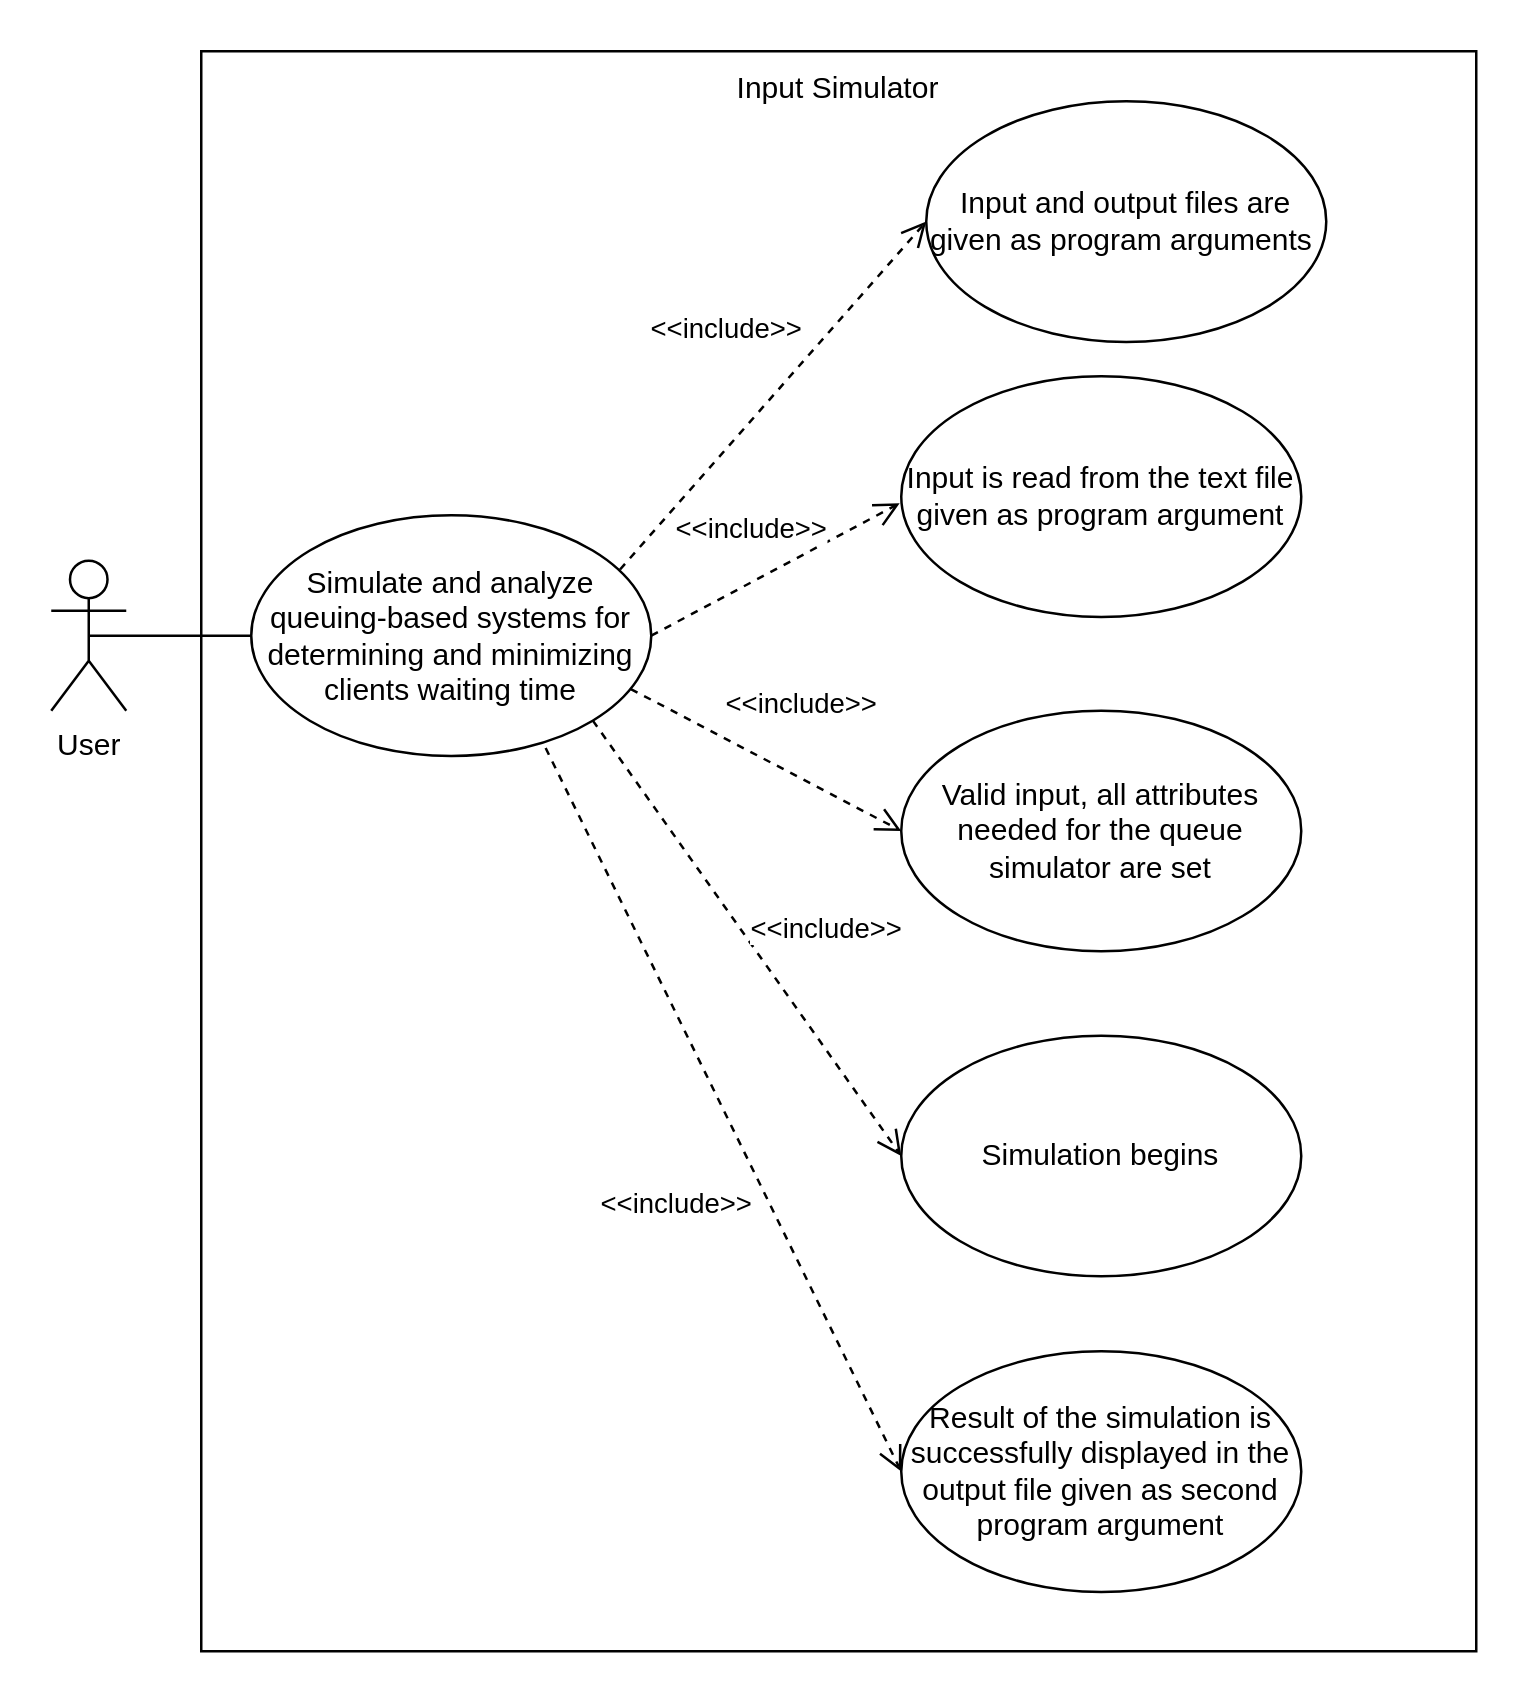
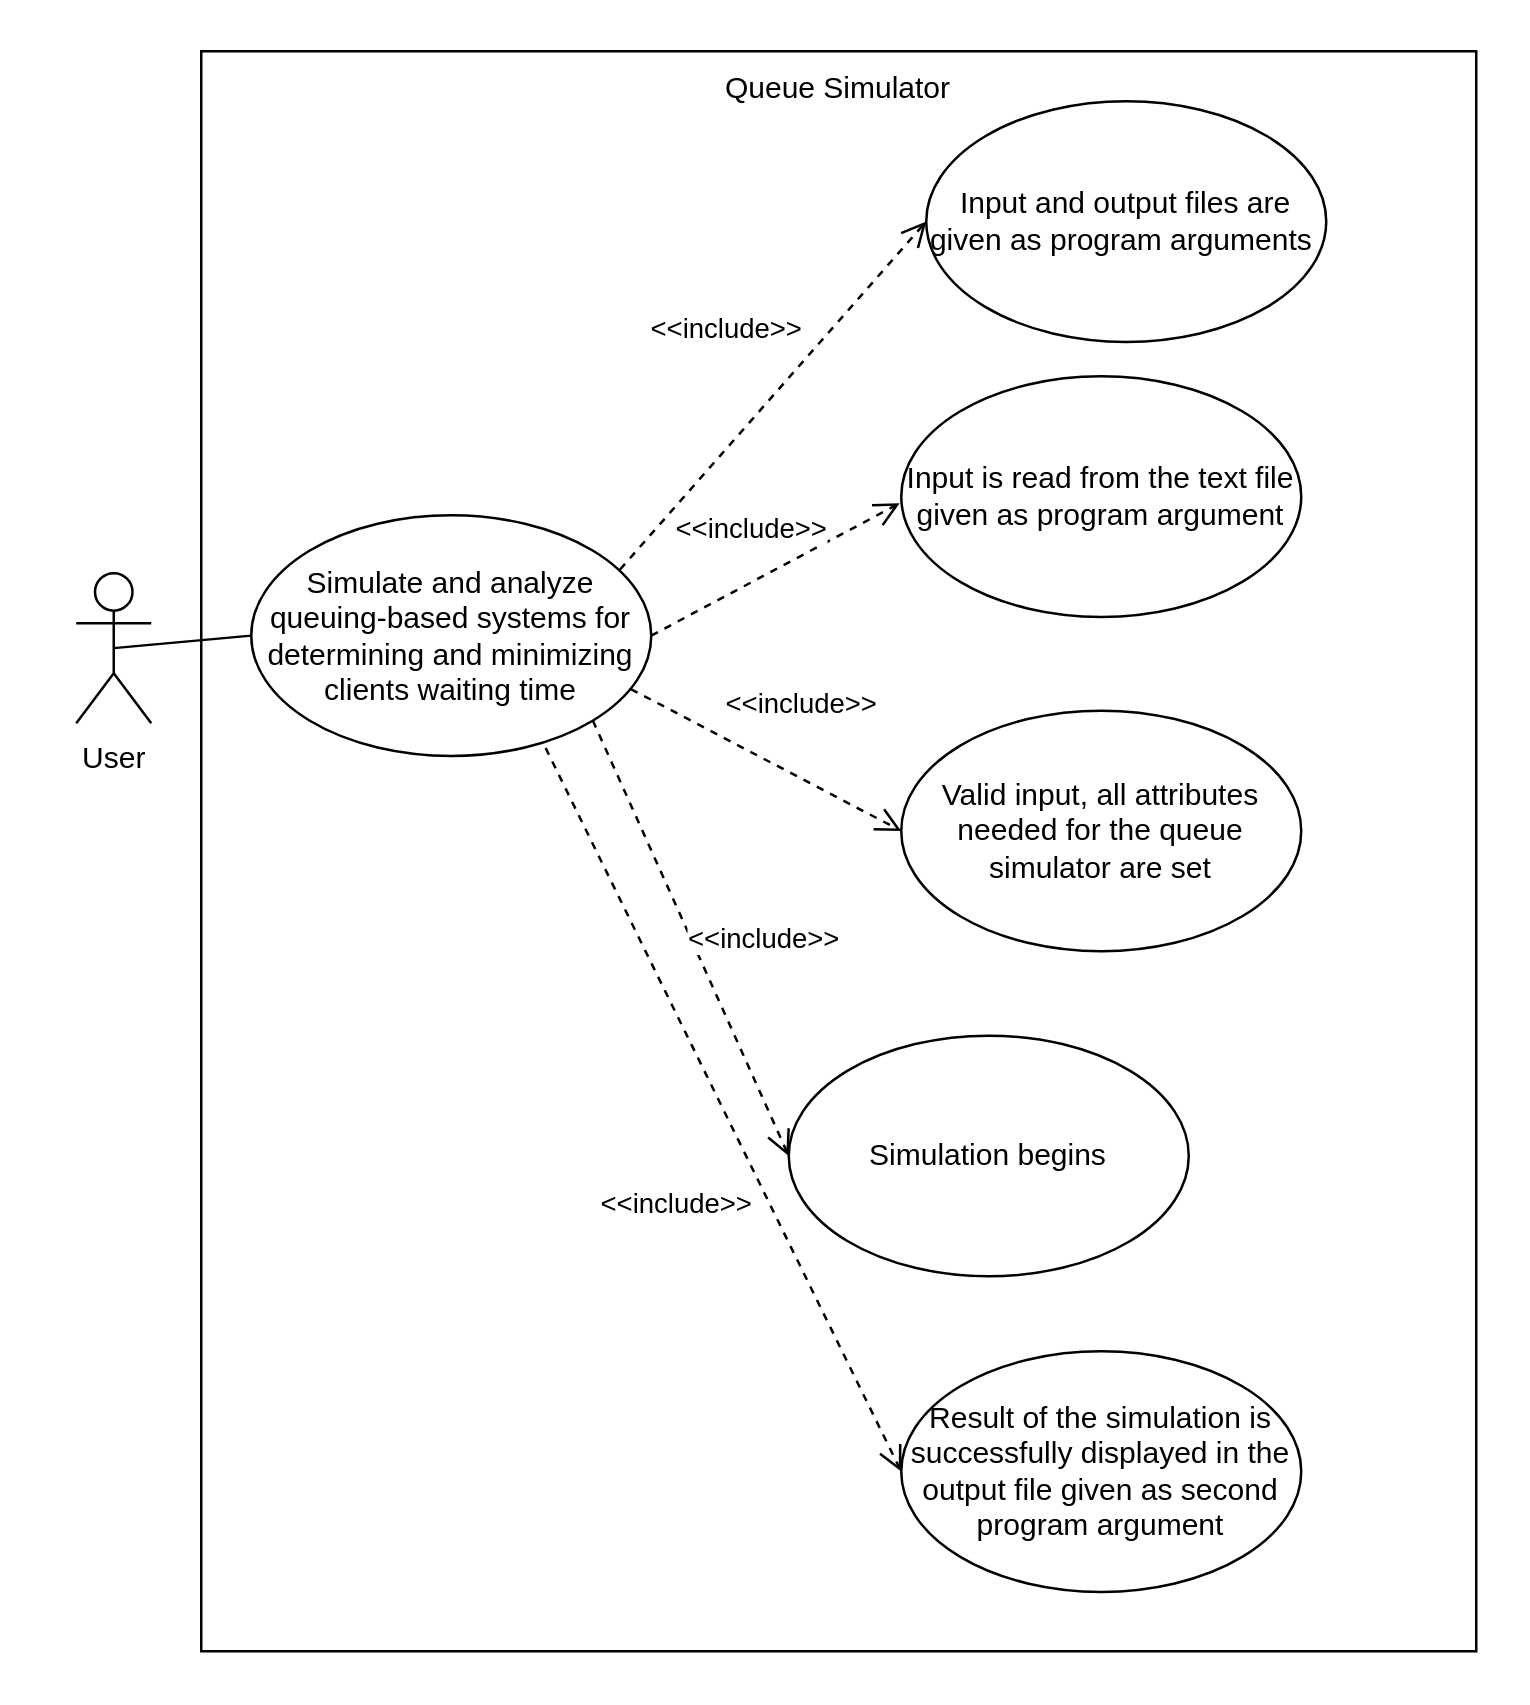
(839, 89) -> (839, 89)
(89, 636) -> (114, 648)
(1101, 1156) -> (989, 1156)
